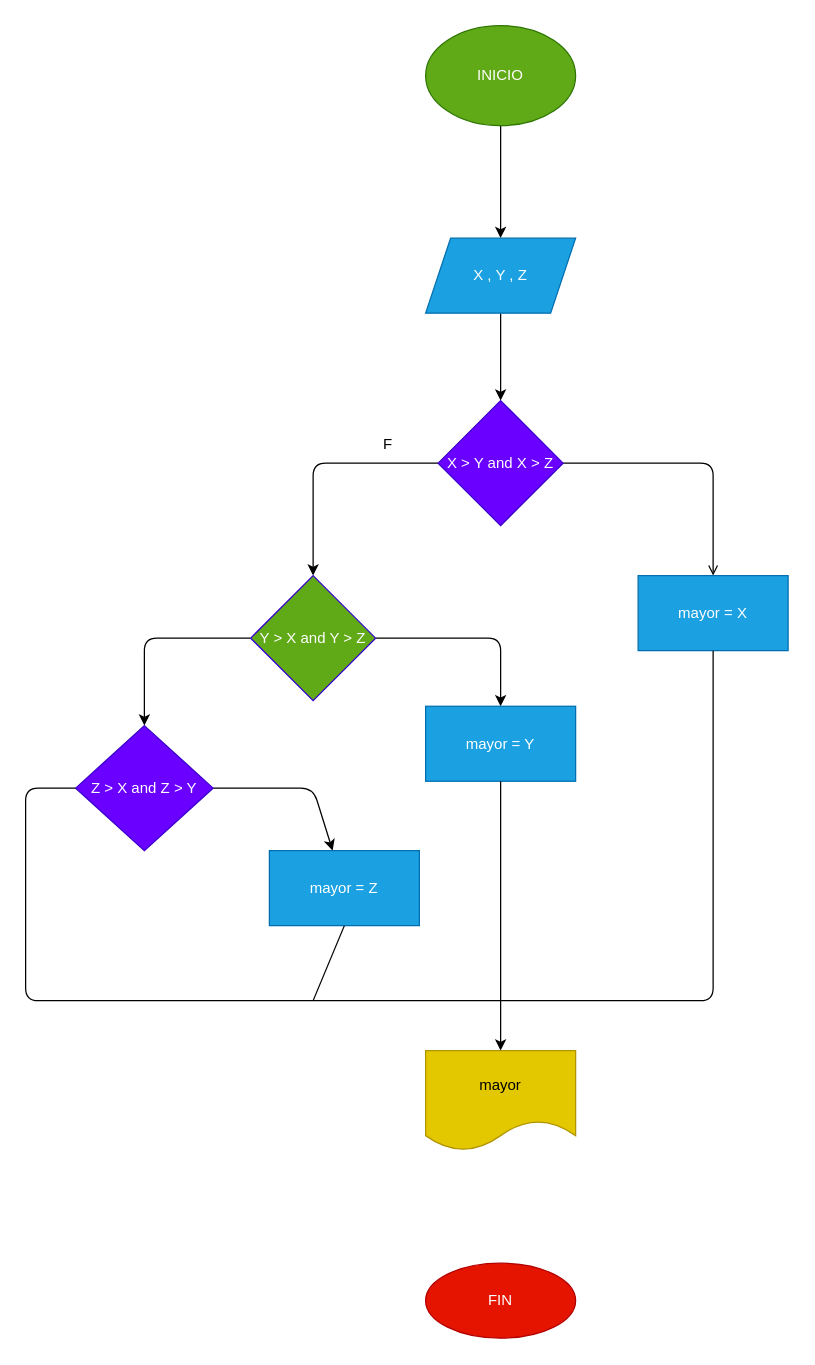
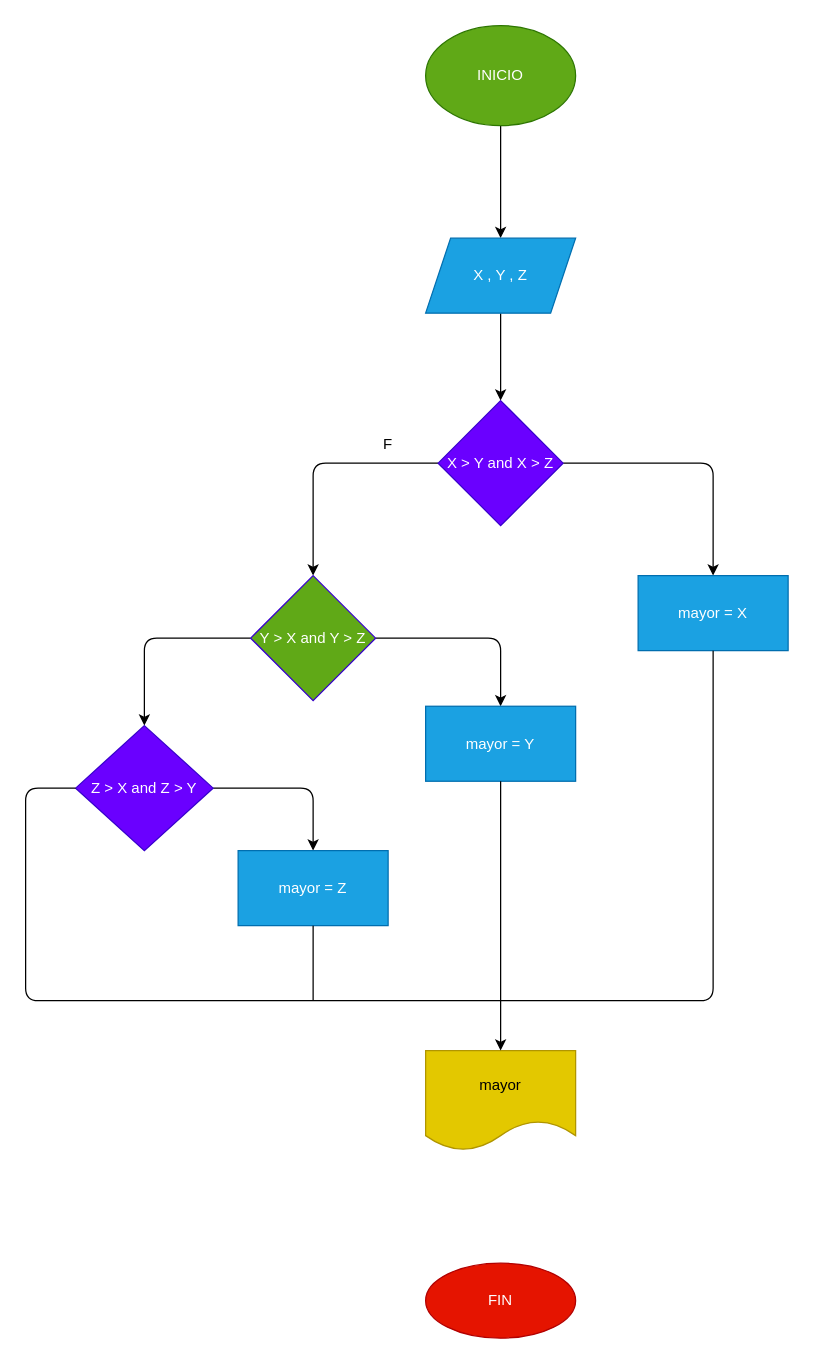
(713, 567) -> (713, 566)
(344, 888) -> (313, 888)
